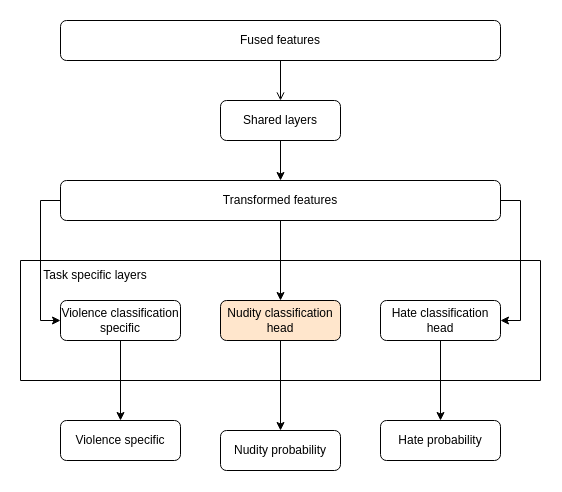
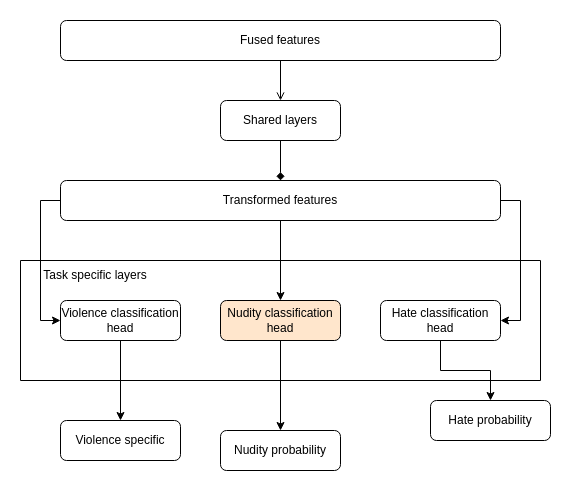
(281, 172) -> (281, 172)
(121, 321) -> (121, 321)
(441, 441) -> (491, 421)
